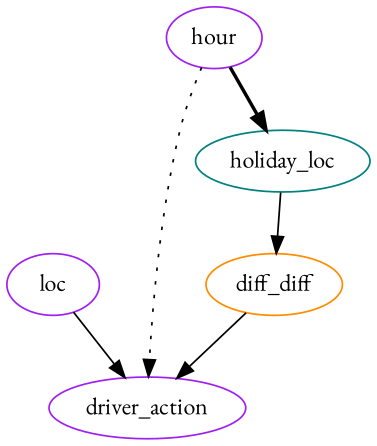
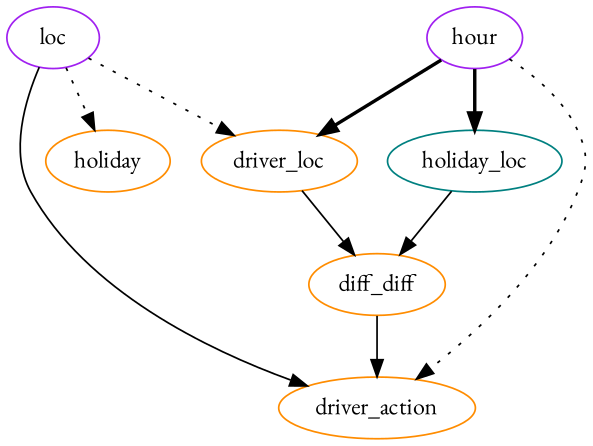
none -> (108, 161)
none -> (279, 161)
(147, 408) -> (377, 408)
